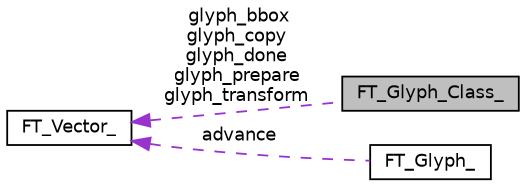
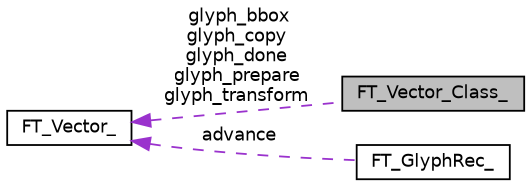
(431, 94) -> (433, 94)
(431, 162) -> (433, 162)
